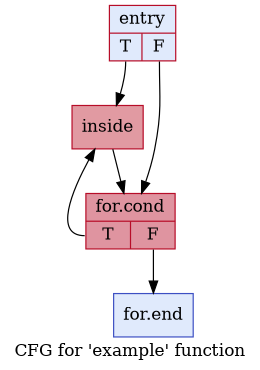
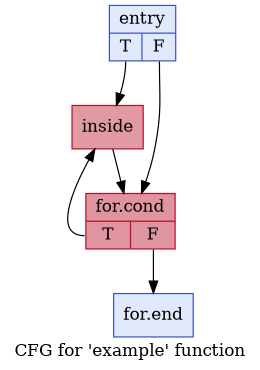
(143, 33) -> (143, 33)
